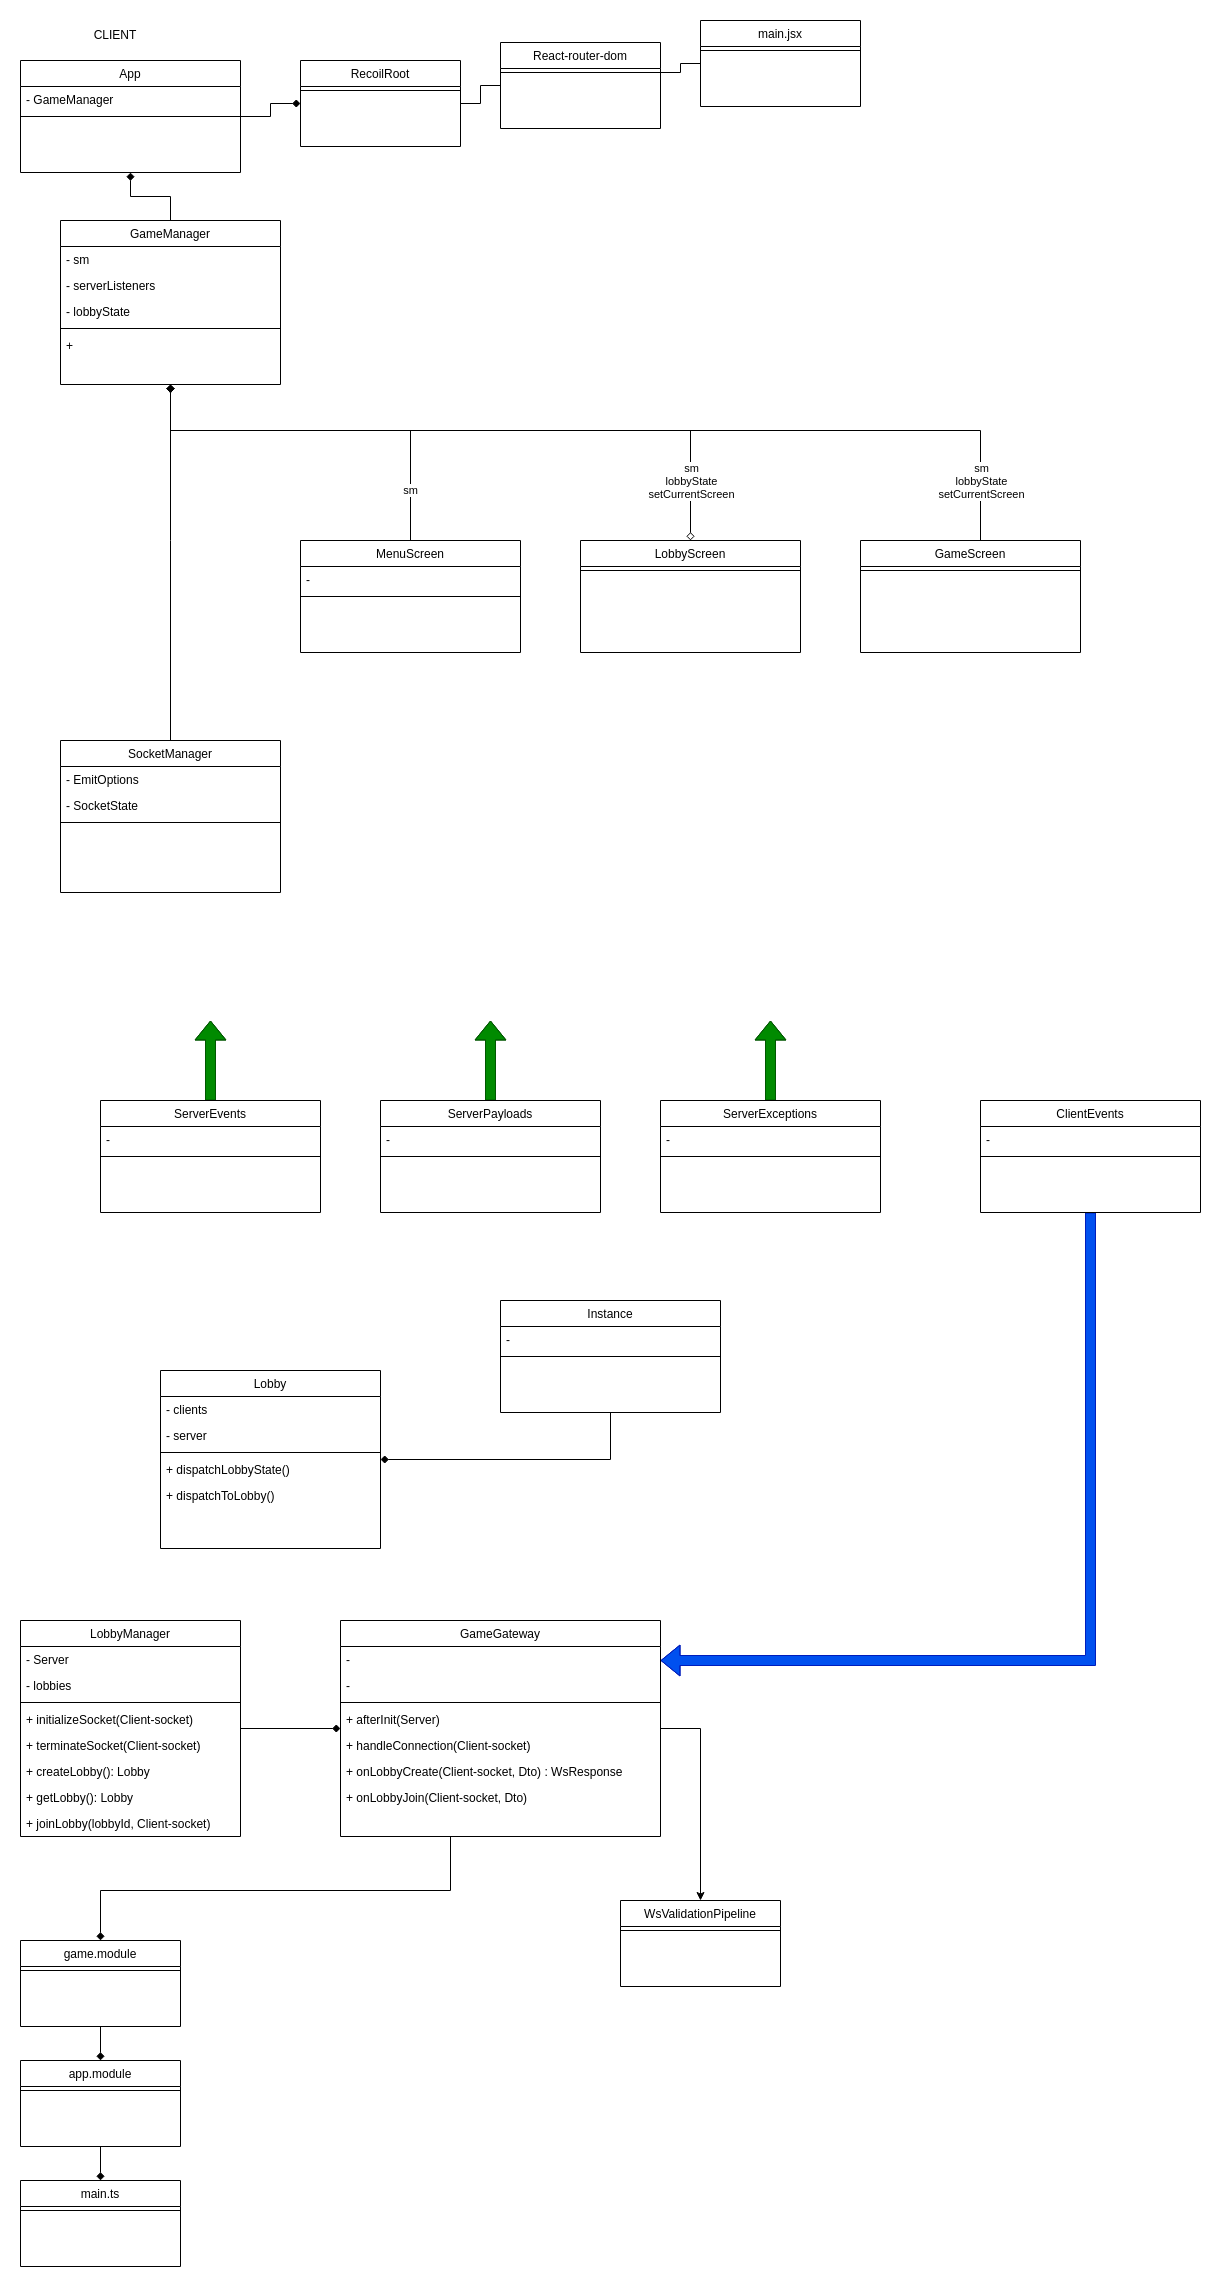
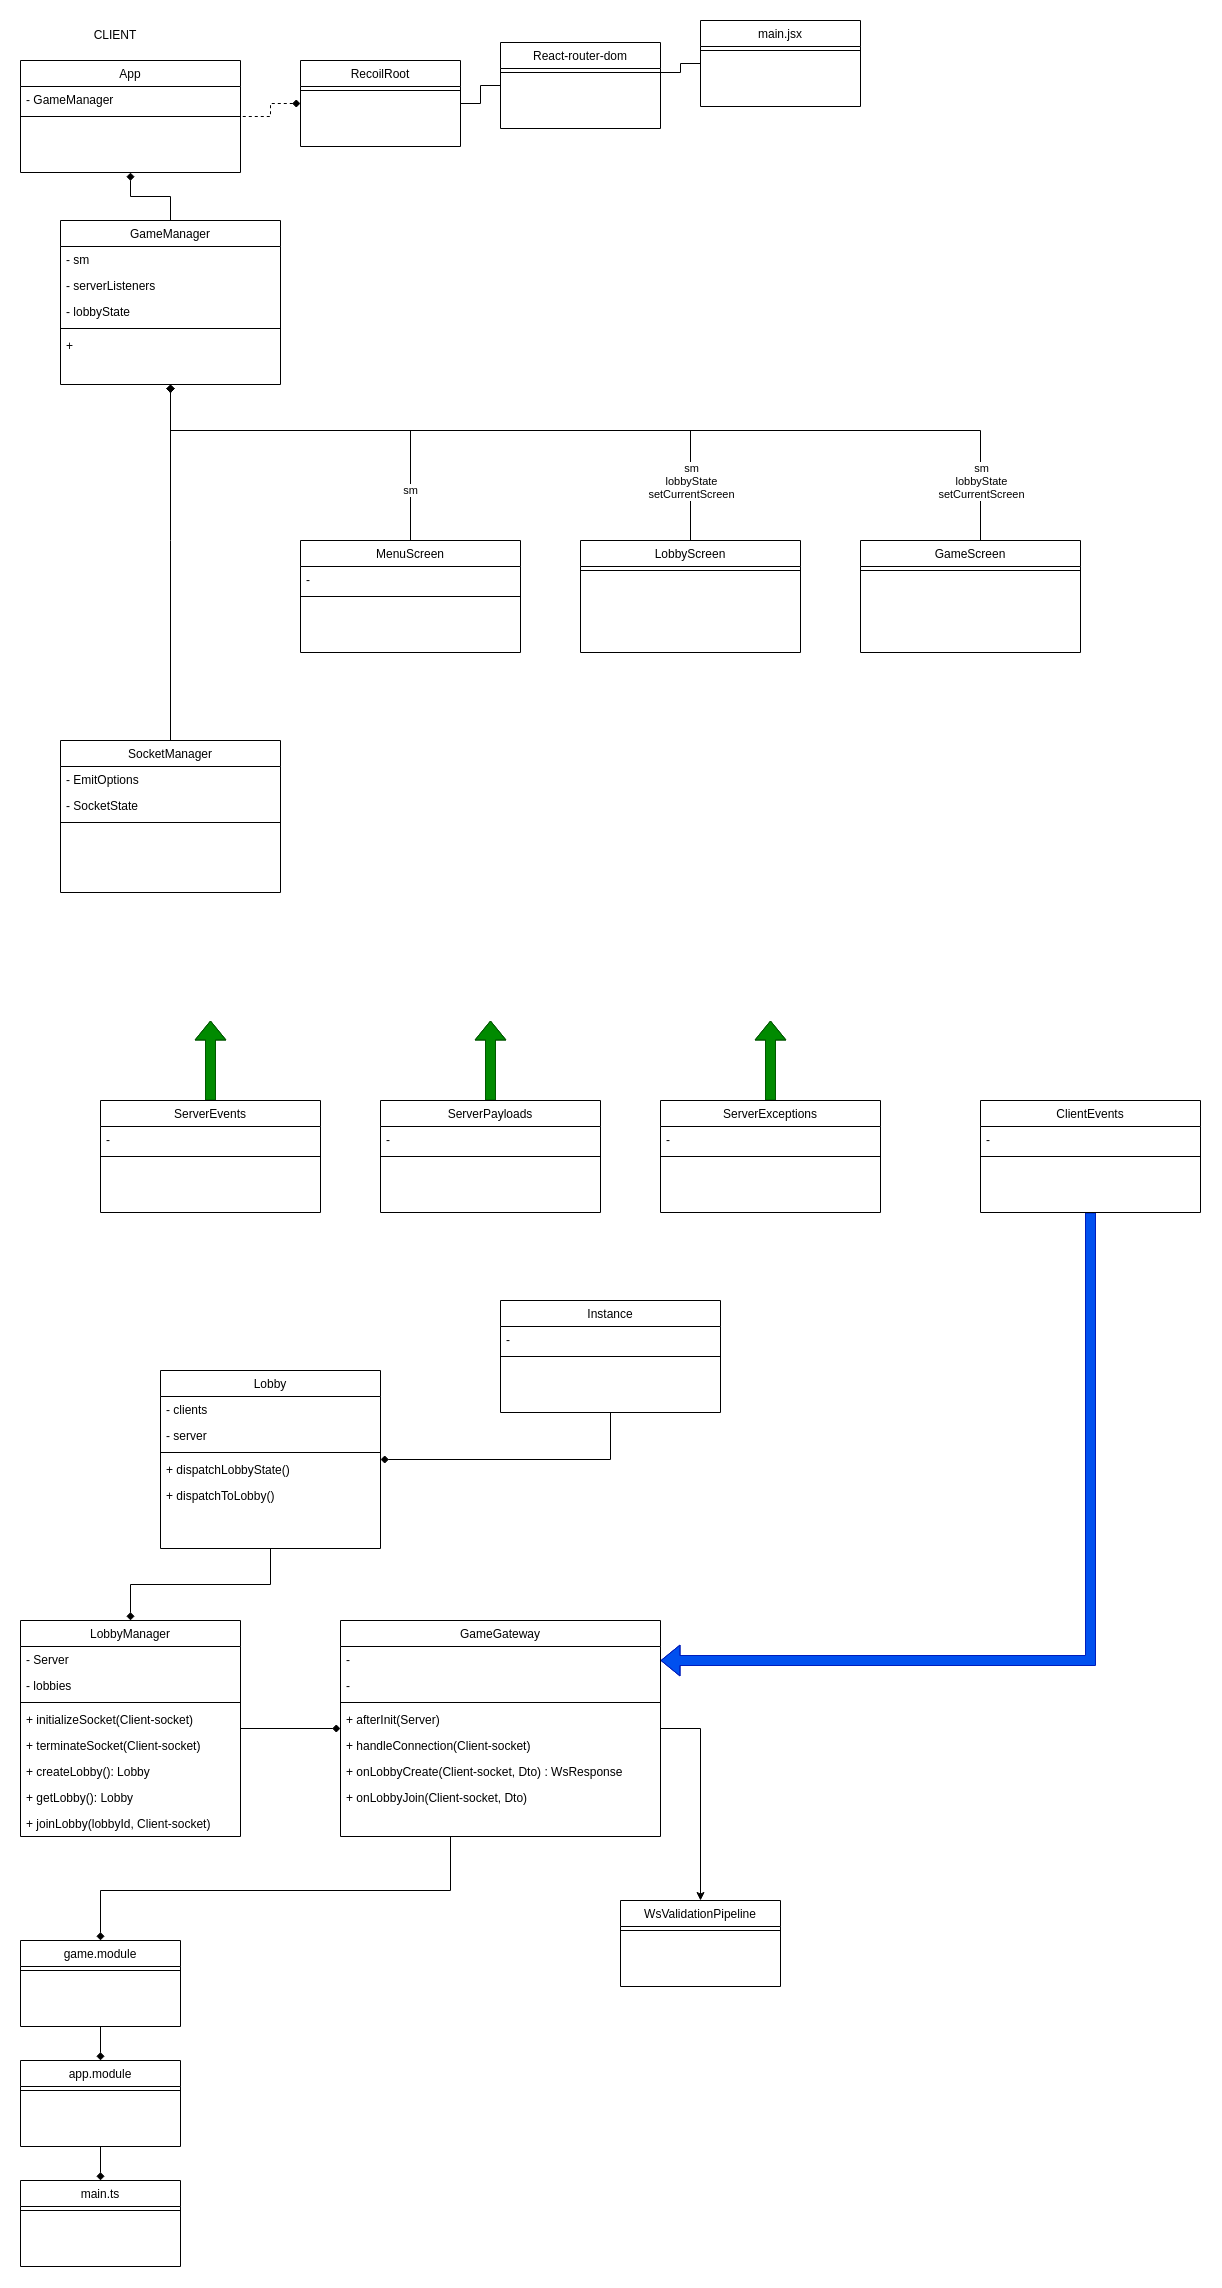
(271, 115) -> (271, 115)
(691, 532) -> (691, 536)
none -> (204, 1585)
